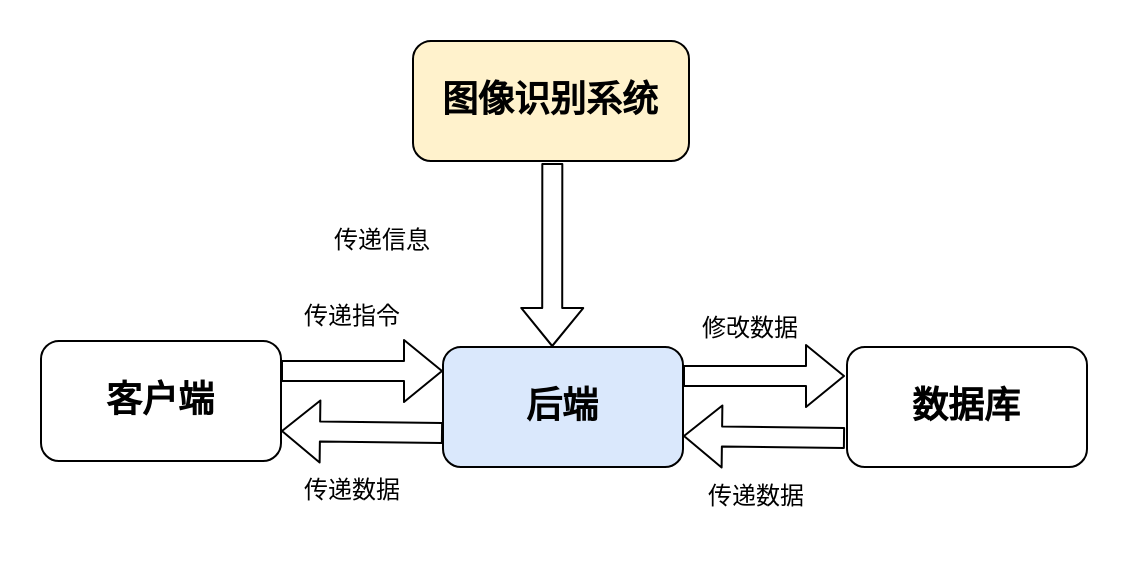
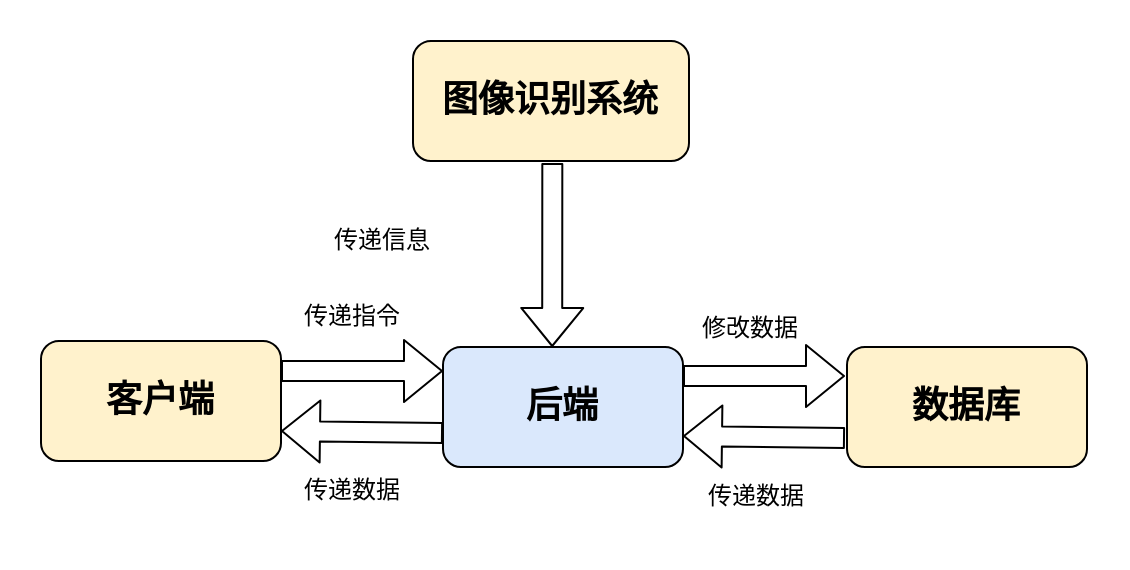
(161, 401) -> (161, 401)
(967, 407) -> (967, 407)
